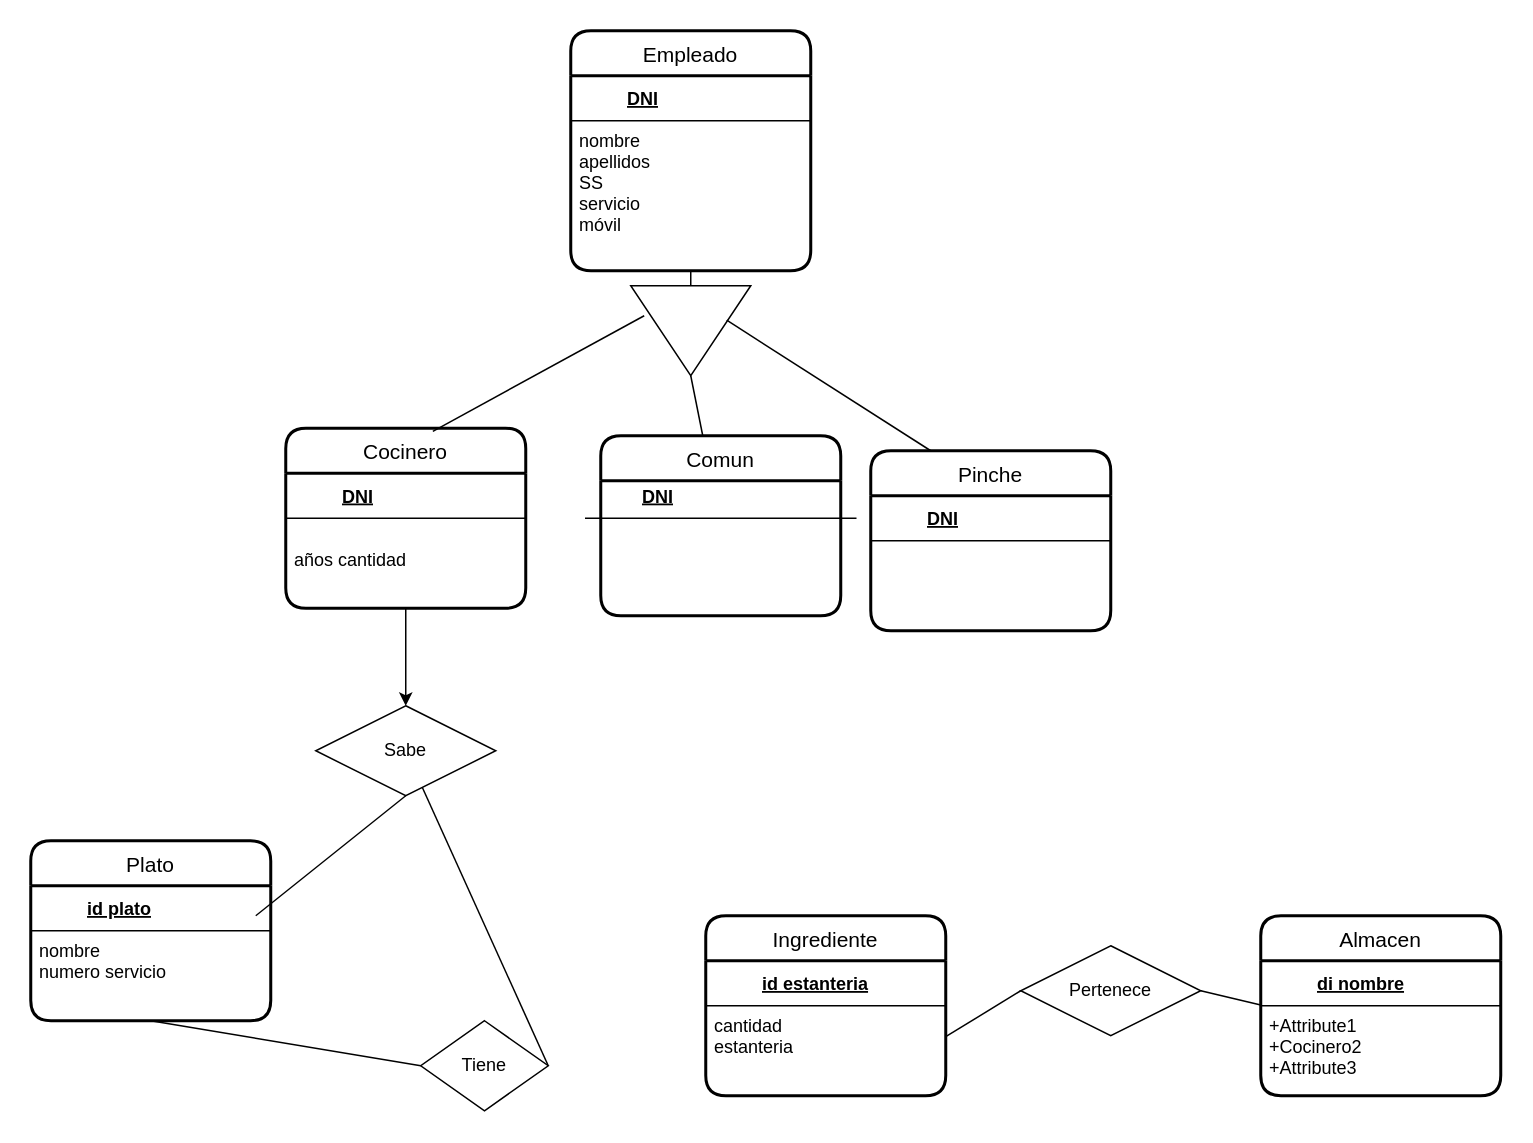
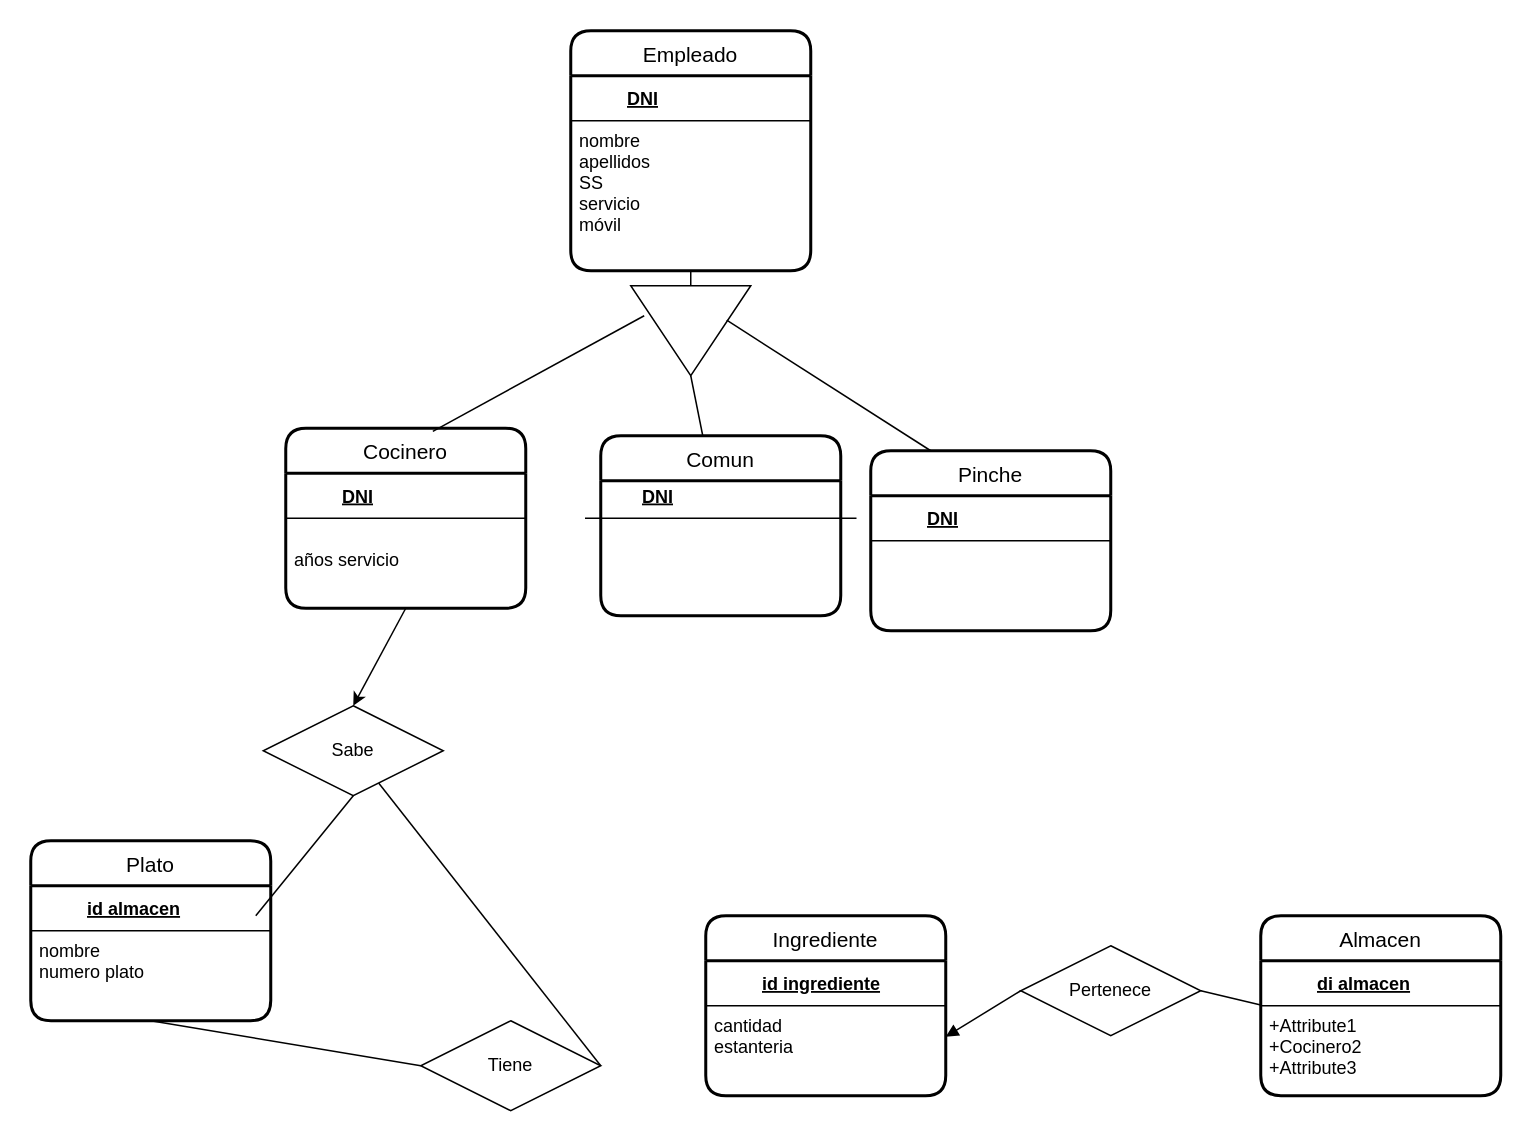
(355, 560) -> (353, 560)
(406, 751) -> (353, 751)
(120, 909) -> (130, 909)
(69, 951) -> (69, 951)
(821, 984) -> (823, 984)
(1358, 984) -> (1360, 984)
(953, 1032) -> (958, 1029)
(485, 1066) -> (511, 1066)
